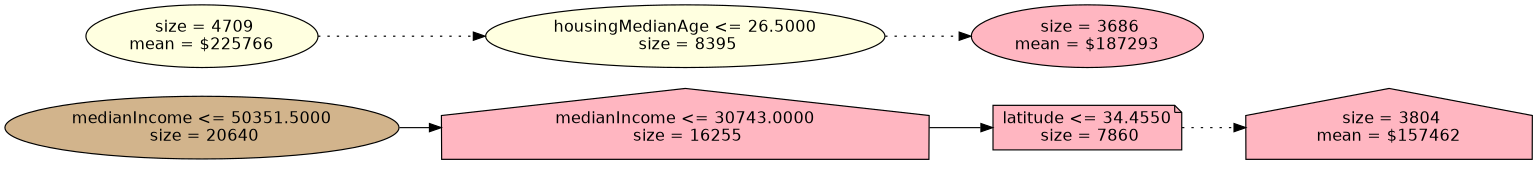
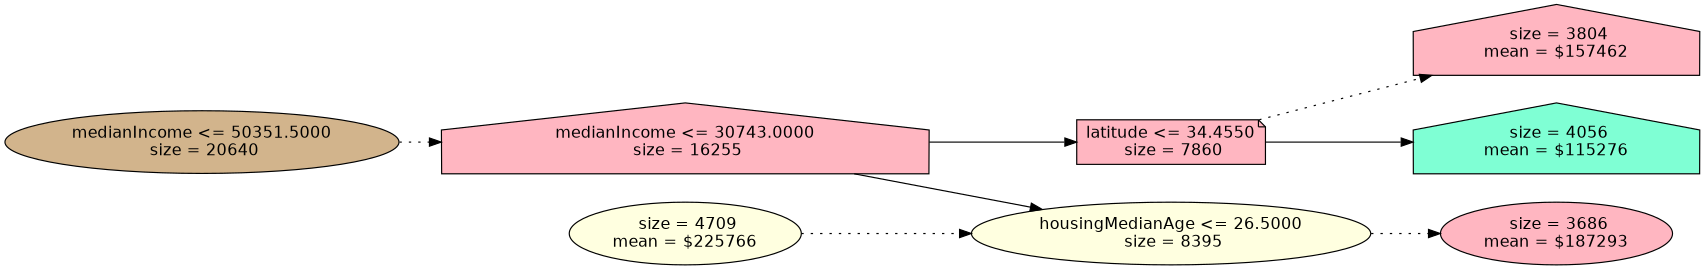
(414, 128) -> (414, 142)
none -> (1556, 142)
none -> (942, 190)
